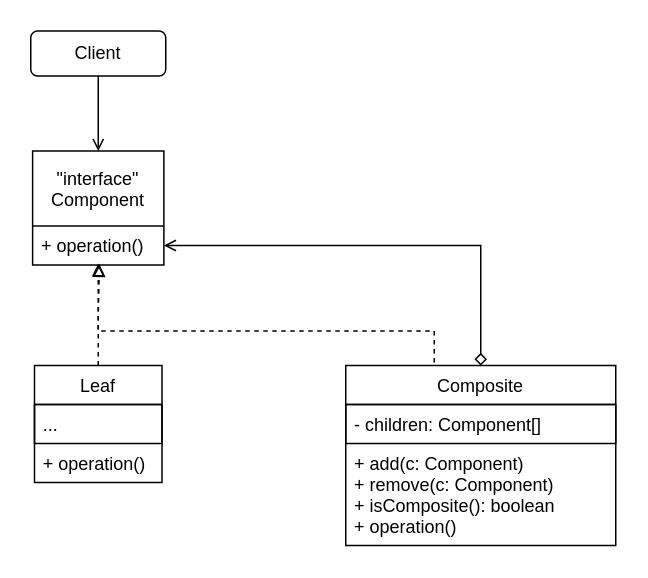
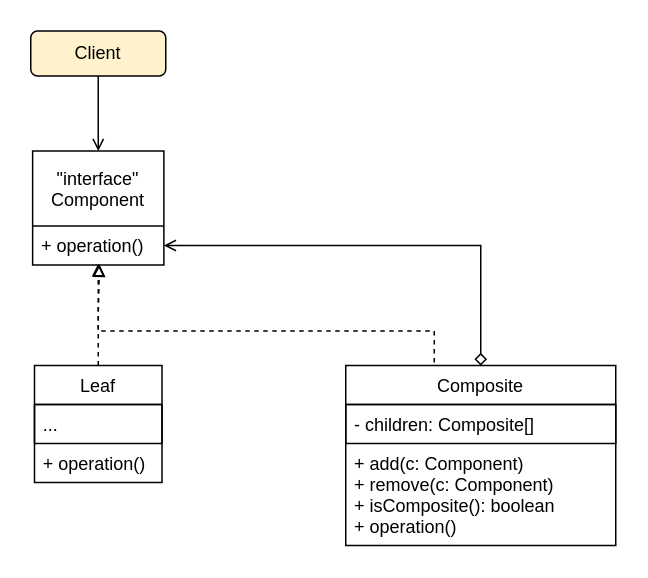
(98, 53) -> (98, 53)
(458, 425) -> (456, 425)
